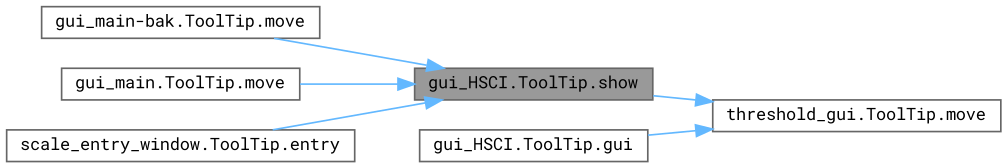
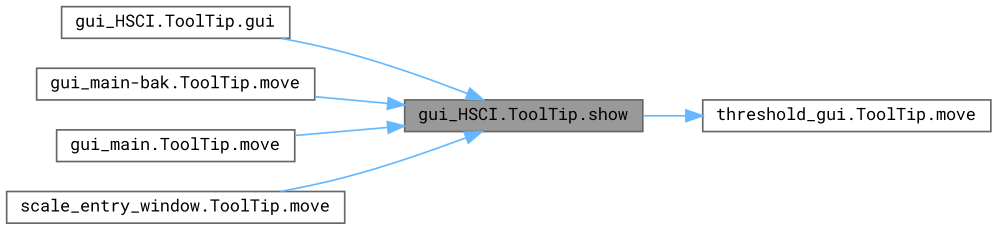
(672, 133) -> (376, 61)
(181, 146) -> (176, 207)
